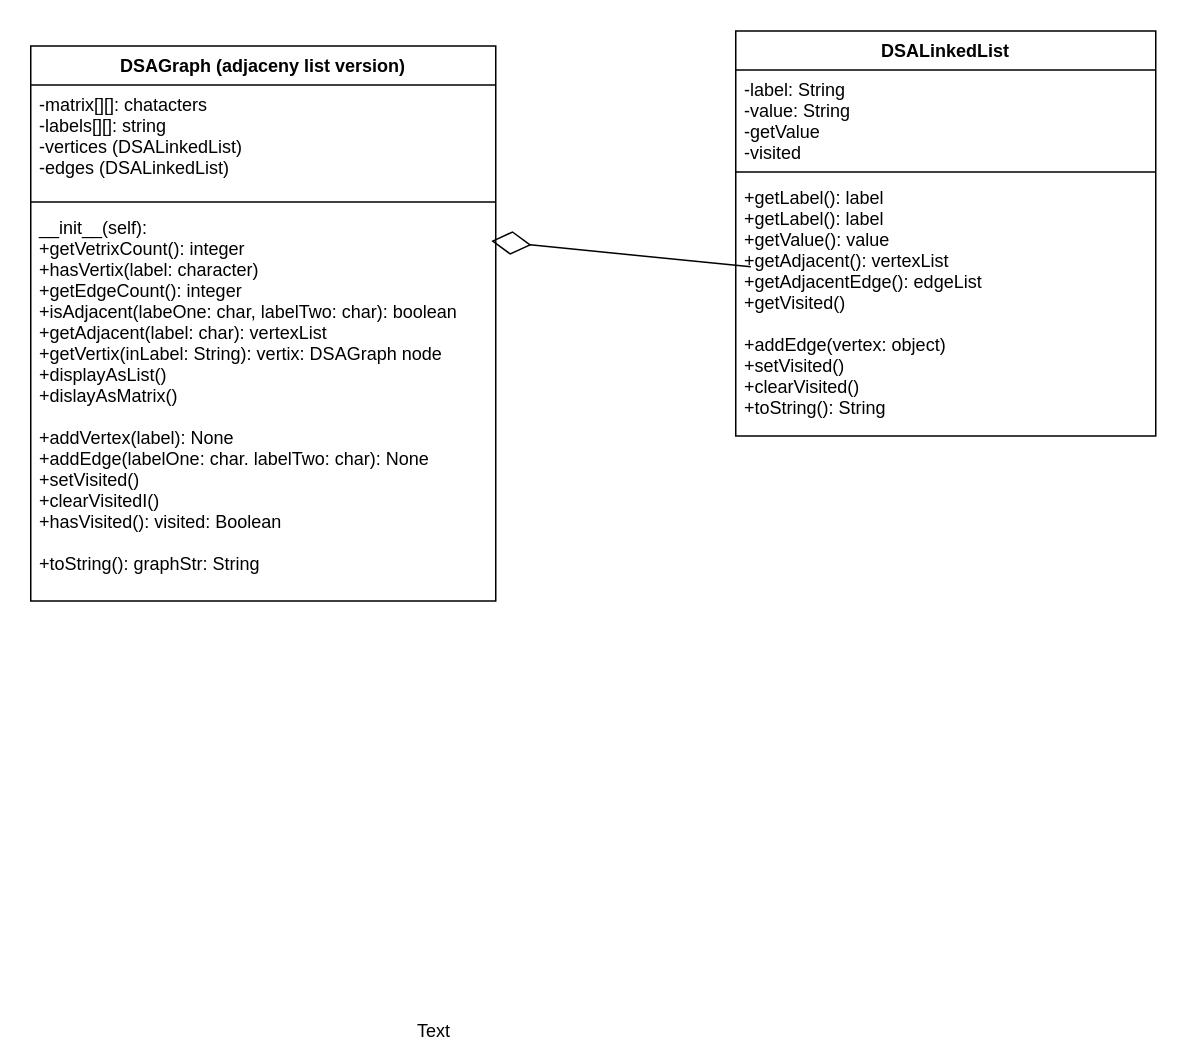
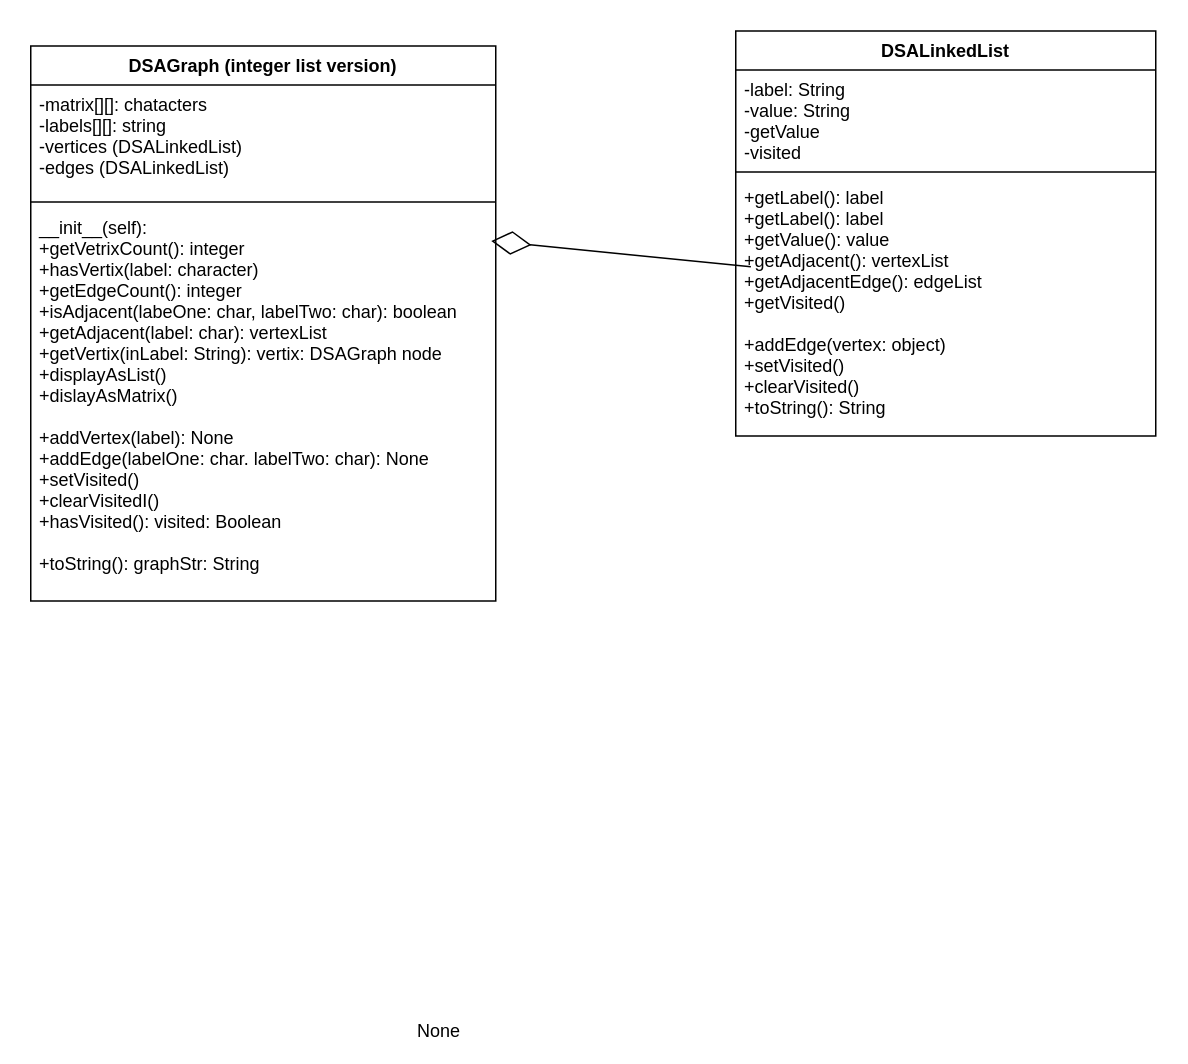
(263, 66) -> (263, 66)
(438, 1032) -> (438, 1032)
